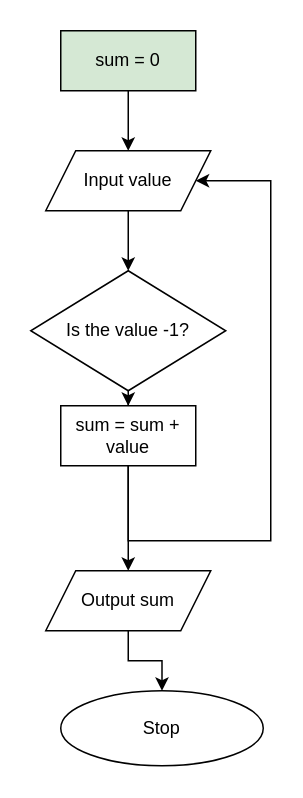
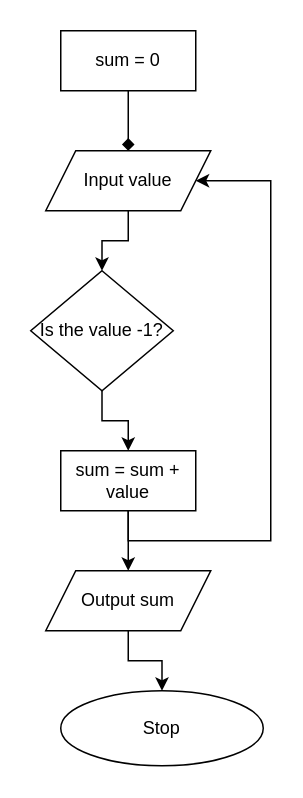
(128, 61) -> (128, 61)
(128, 139) -> (128, 138)
(128, 331) -> (102, 331)
(128, 436) -> (128, 481)
